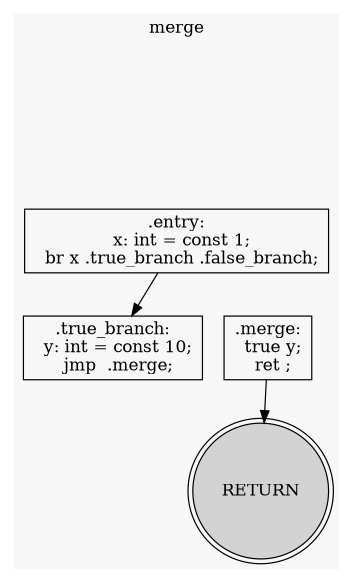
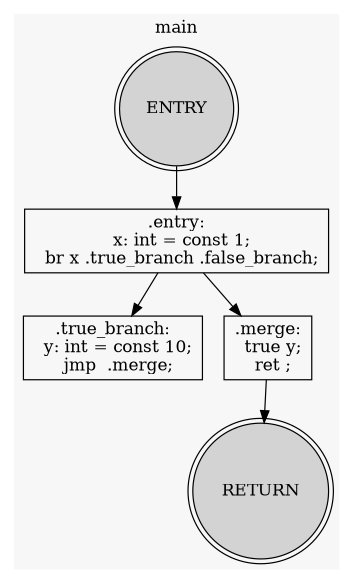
(177, 28) -> (177, 28)
none -> (177, 109)
none -> (218, 290)
